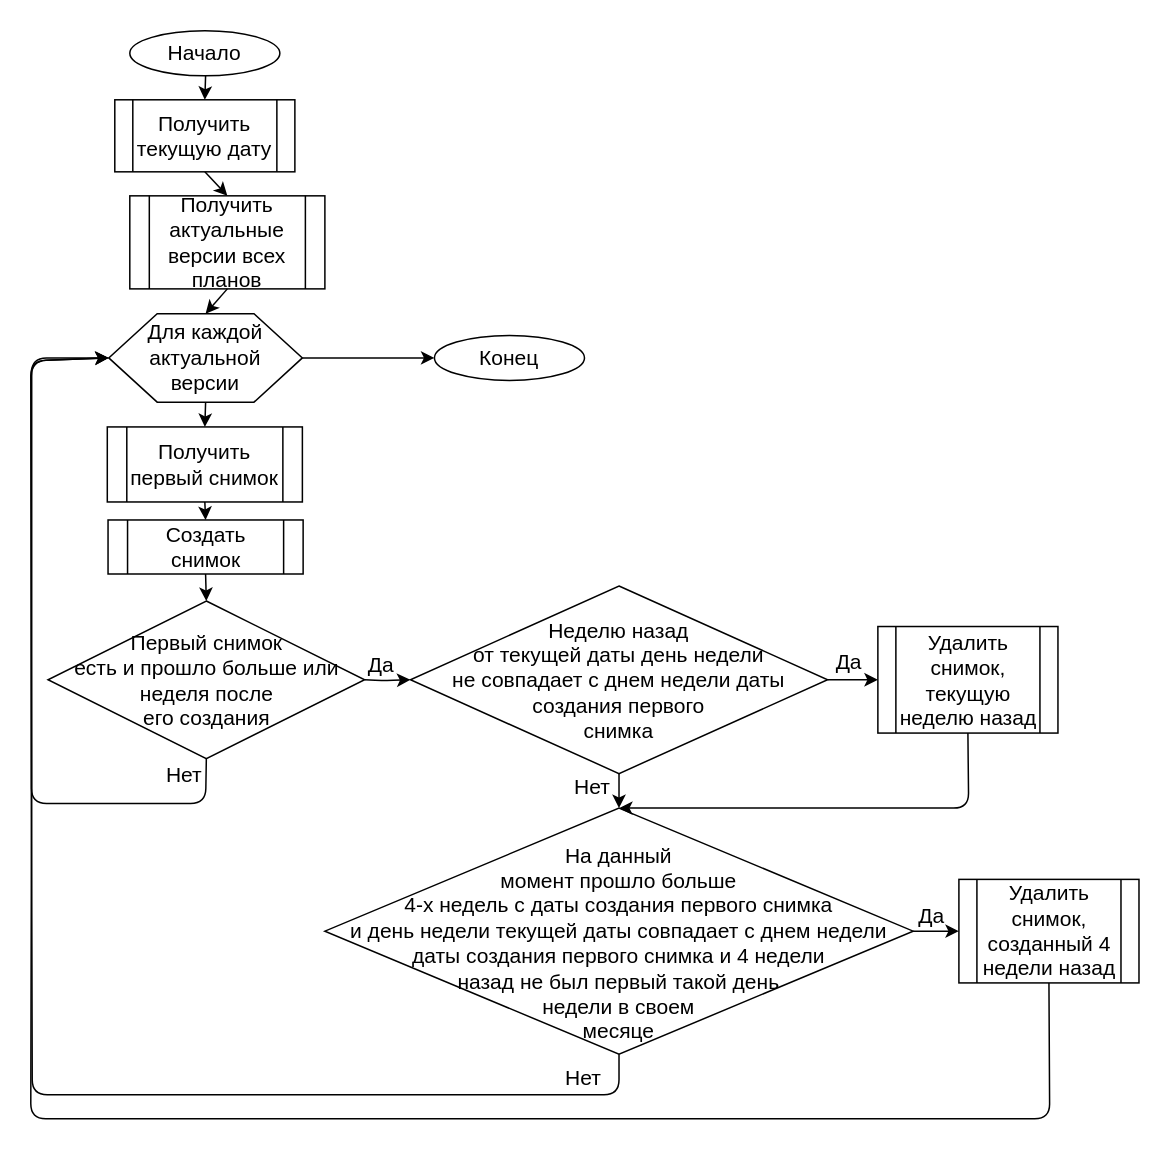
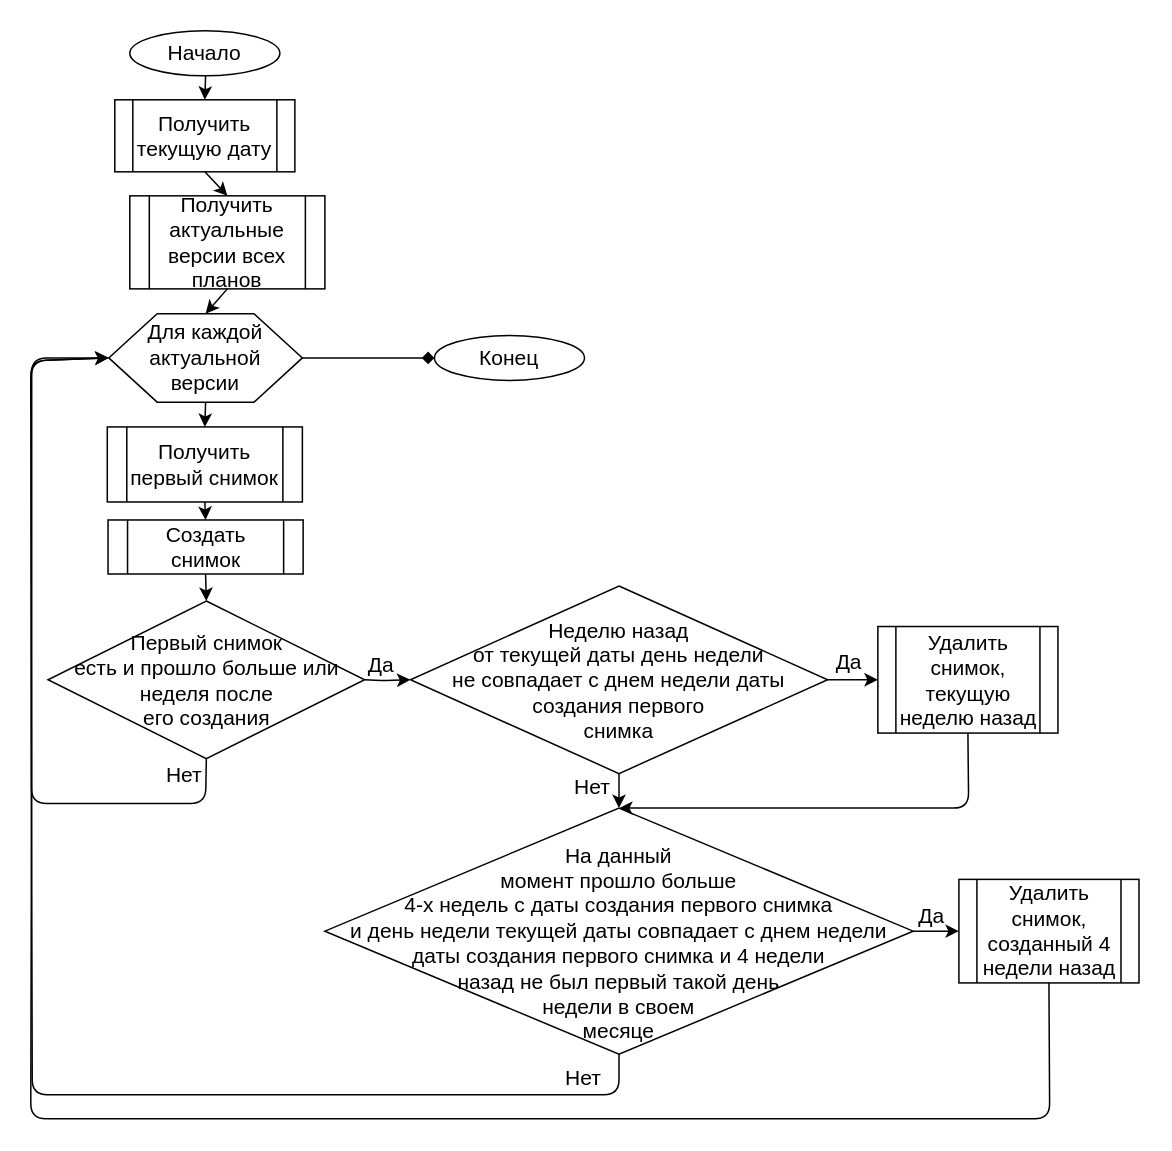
(423, 358) -> (422, 358)
